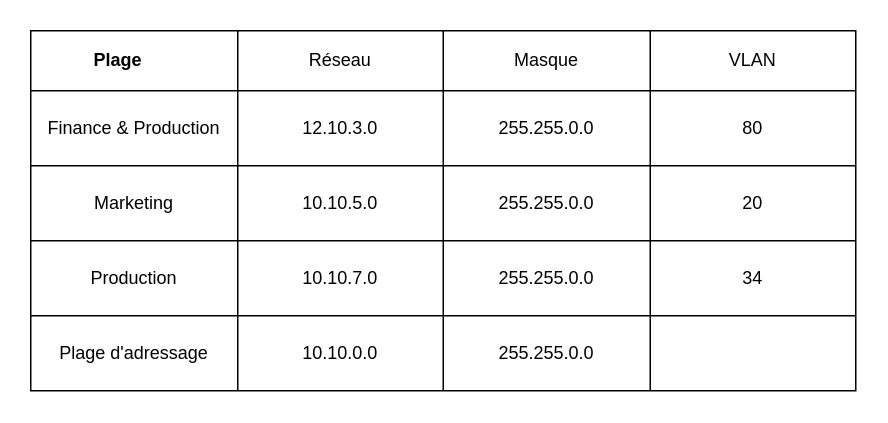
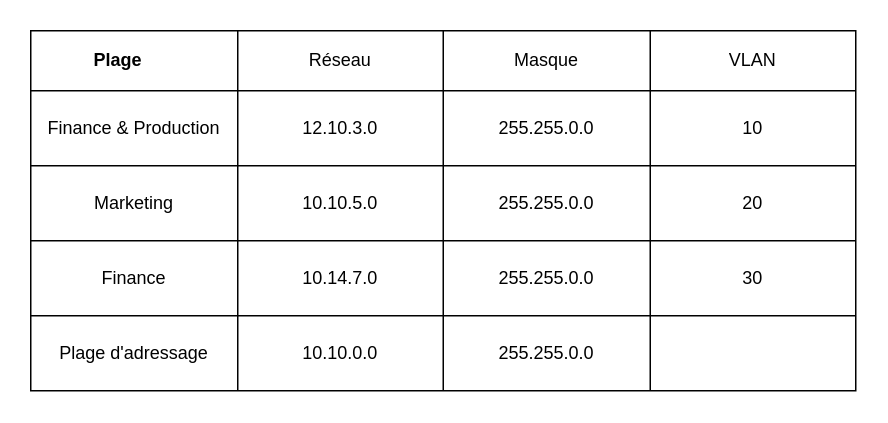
(753, 128) -> (753, 128)
(134, 278) -> (134, 278)
(341, 278) -> (341, 278)
(753, 278) -> (753, 278)
